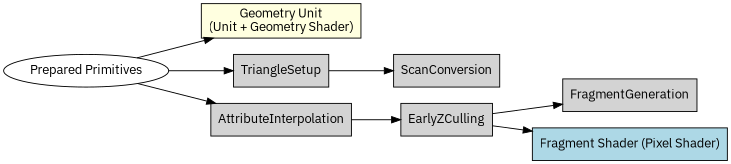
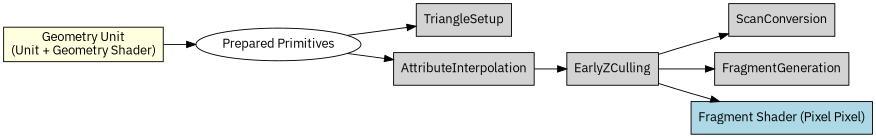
(171, 49) -> (175, 44)
(357, 71) -> (689, 45)
(630, 144) -> (782, 118)
